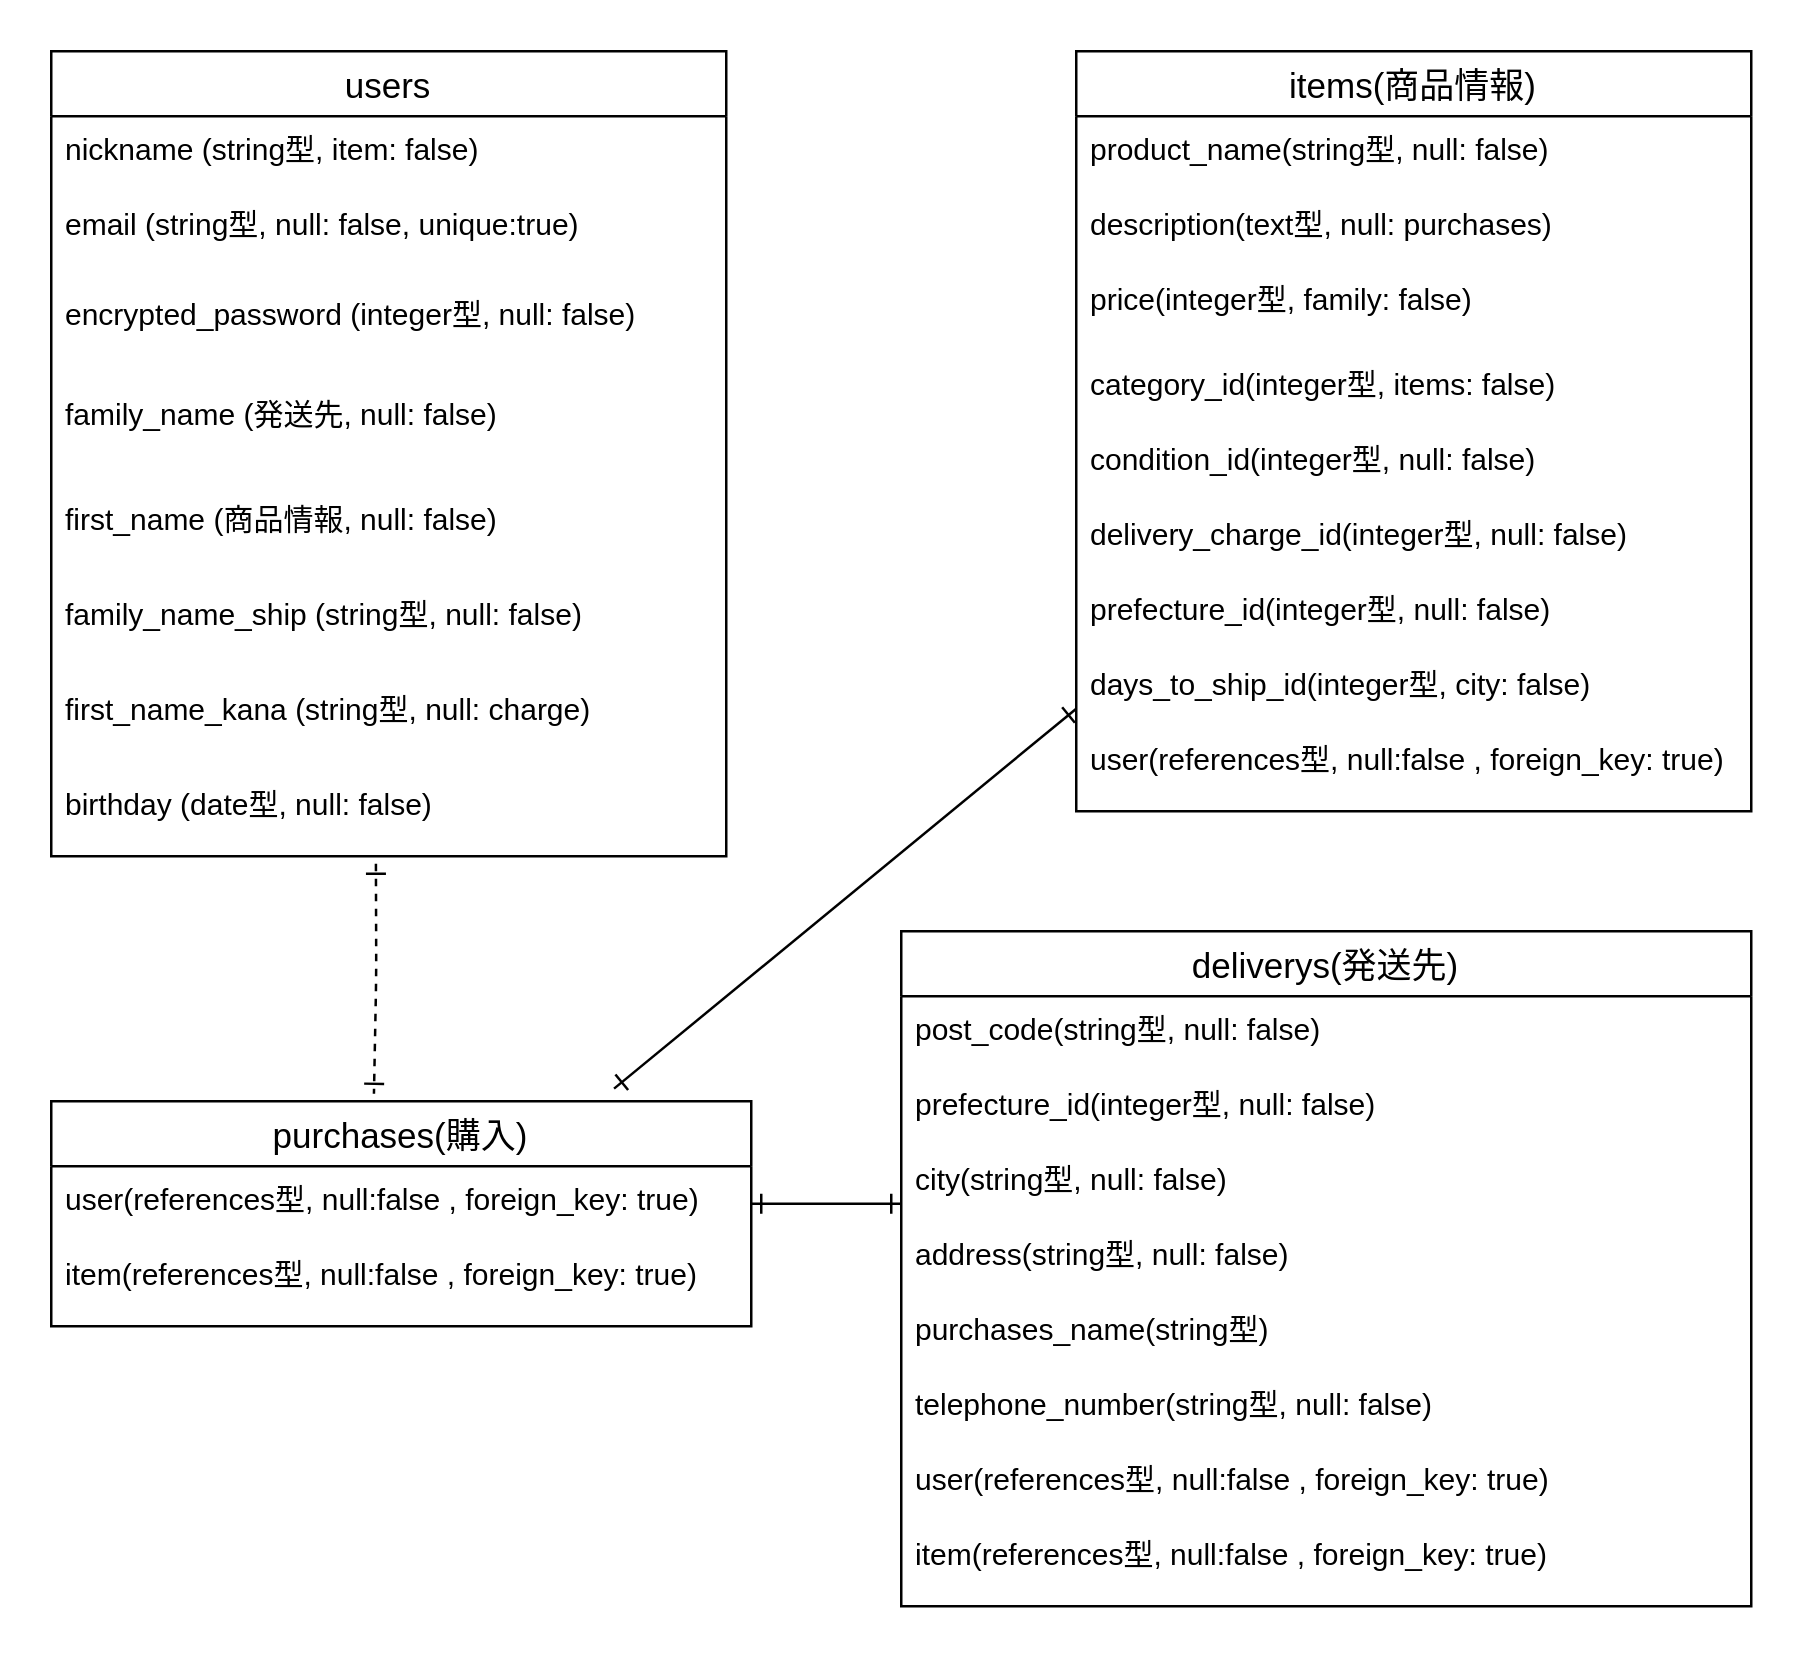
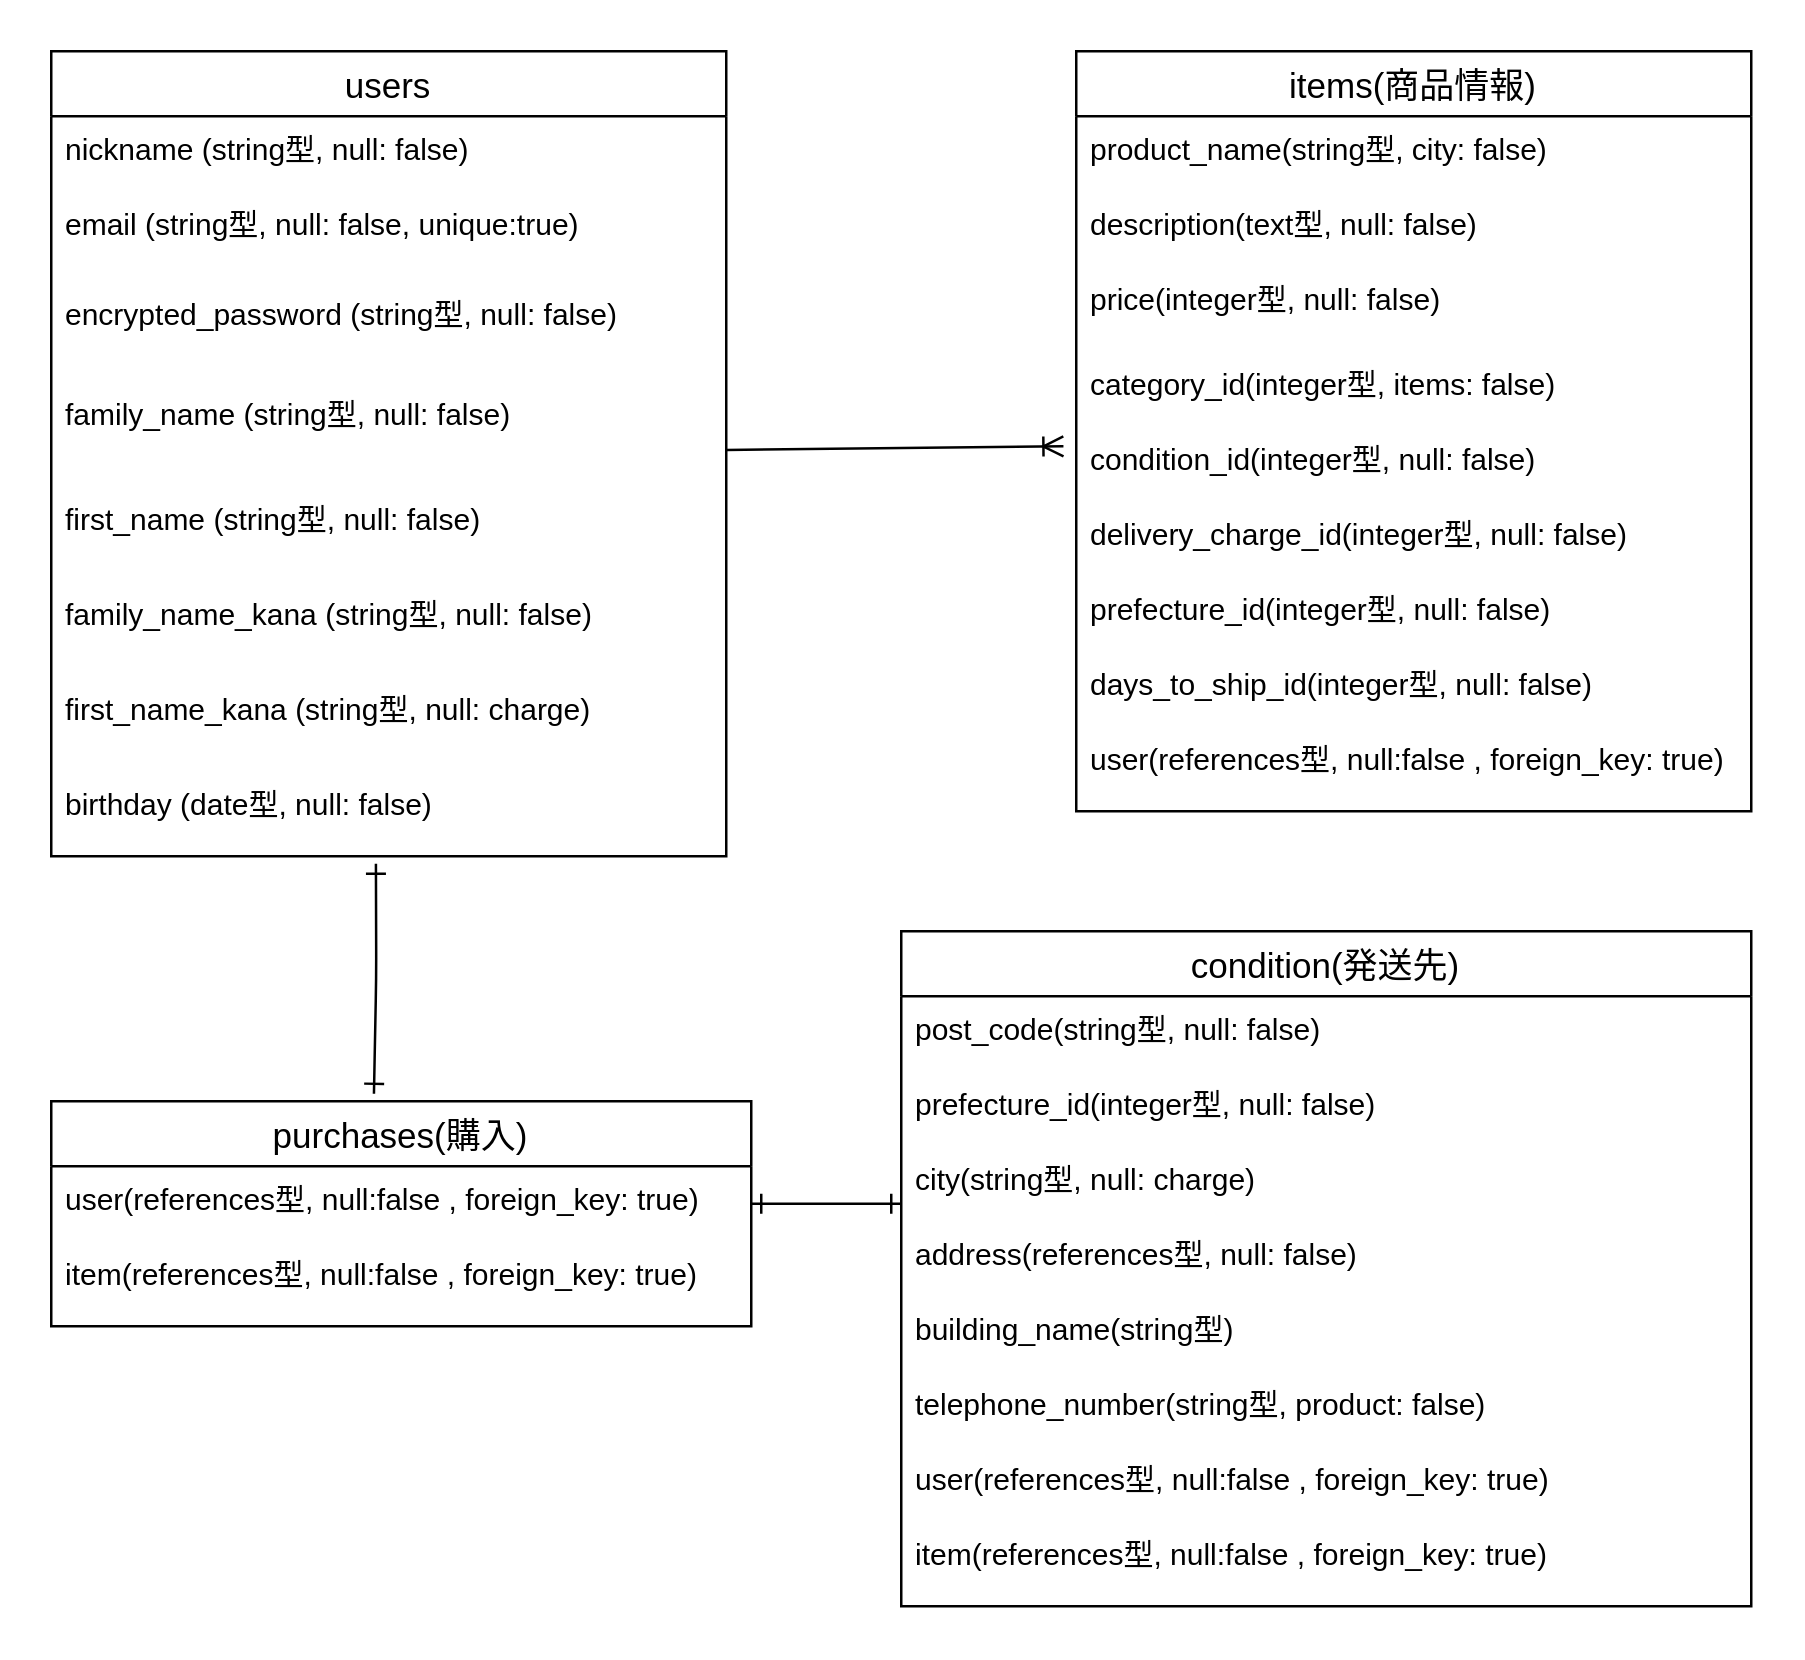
(297, 150) -> (293, 150)
(1351, 150) -> (1355, 150)
(1359, 225) -> (1322, 225)
(1314, 300) -> (1297, 300)
(393, 315) -> (385, 315)
(302, 415) -> (318, 415)
none -> (896, 448)
(312, 520) -> (314, 520)
(356, 615) -> (360, 615)
(1381, 685) -> (1377, 685)
(844, 900) -> none
(1325, 966) -> (1325, 966)
(376, 979) -> (376, 979)
(1105, 1180) -> (1117, 1180)
(1134, 1255) -> (1172, 1255)
(1111, 1330) -> (1091, 1330)
(1206, 1405) -> (1239, 1405)
